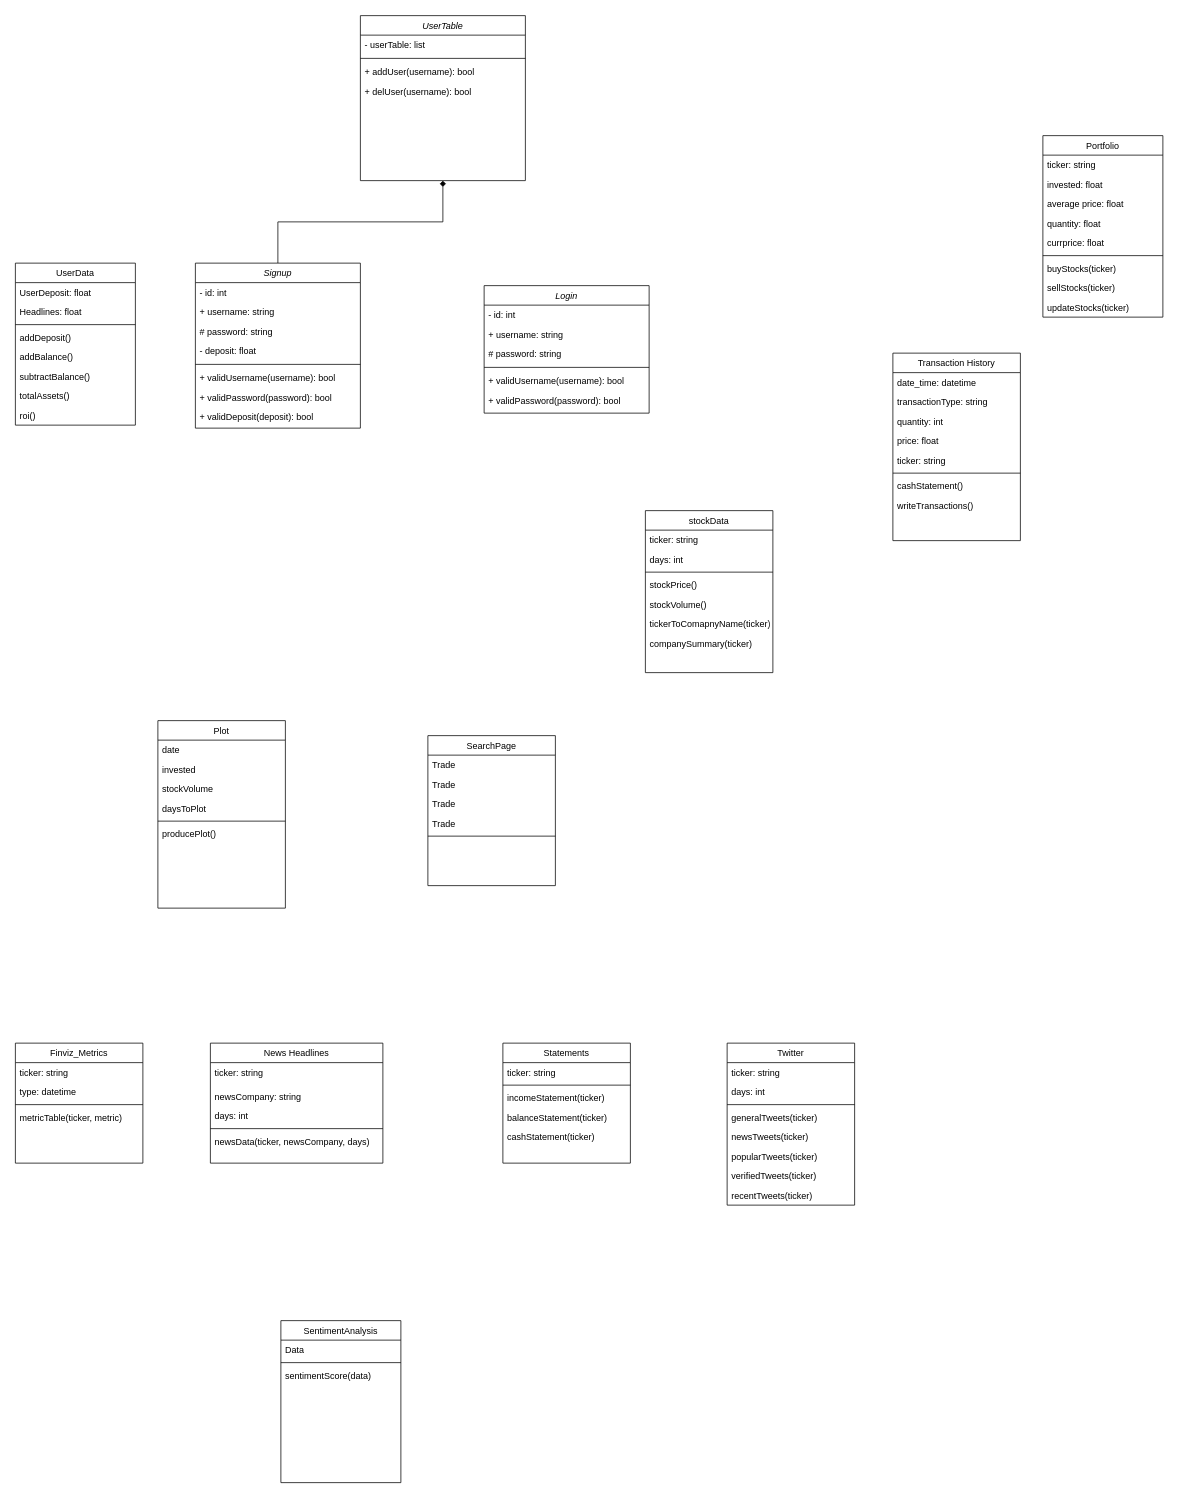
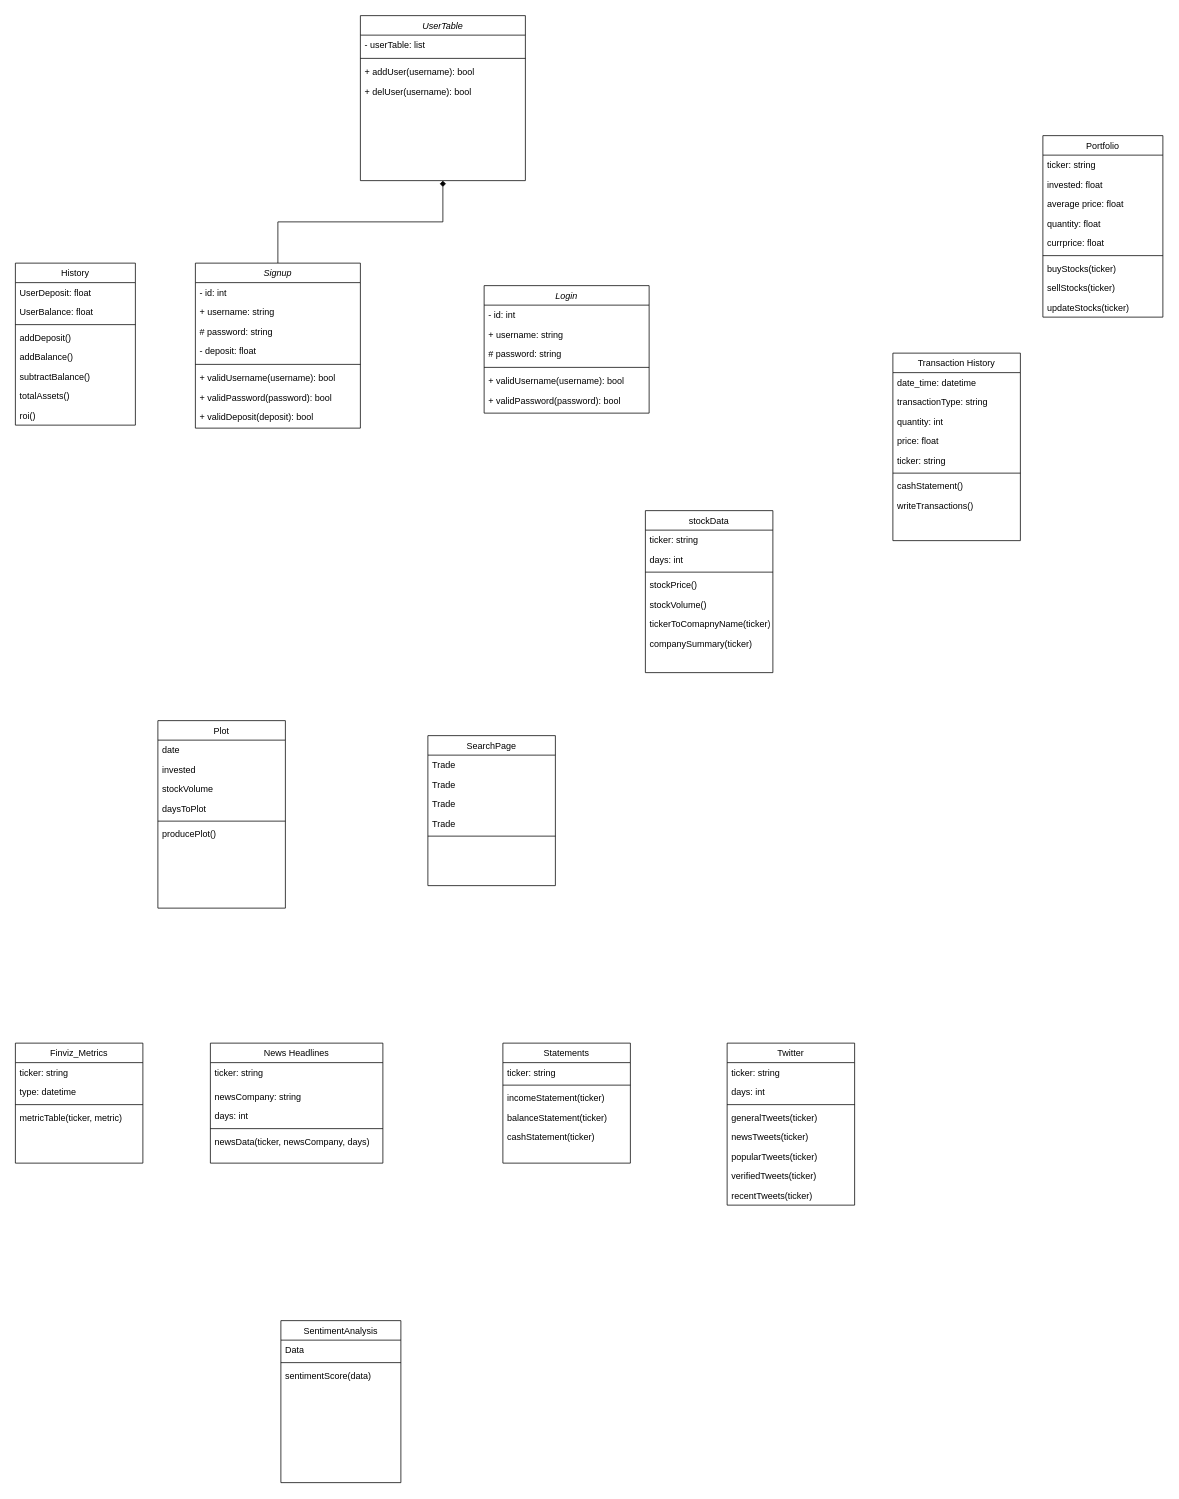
(75, 273) -> (75, 273)
(54, 312) -> (60, 312)
